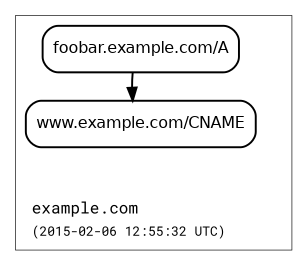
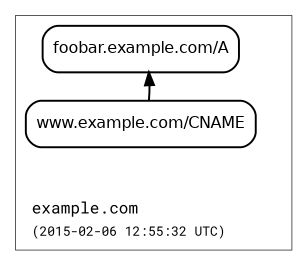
(132, 80) -> (149, 93)
